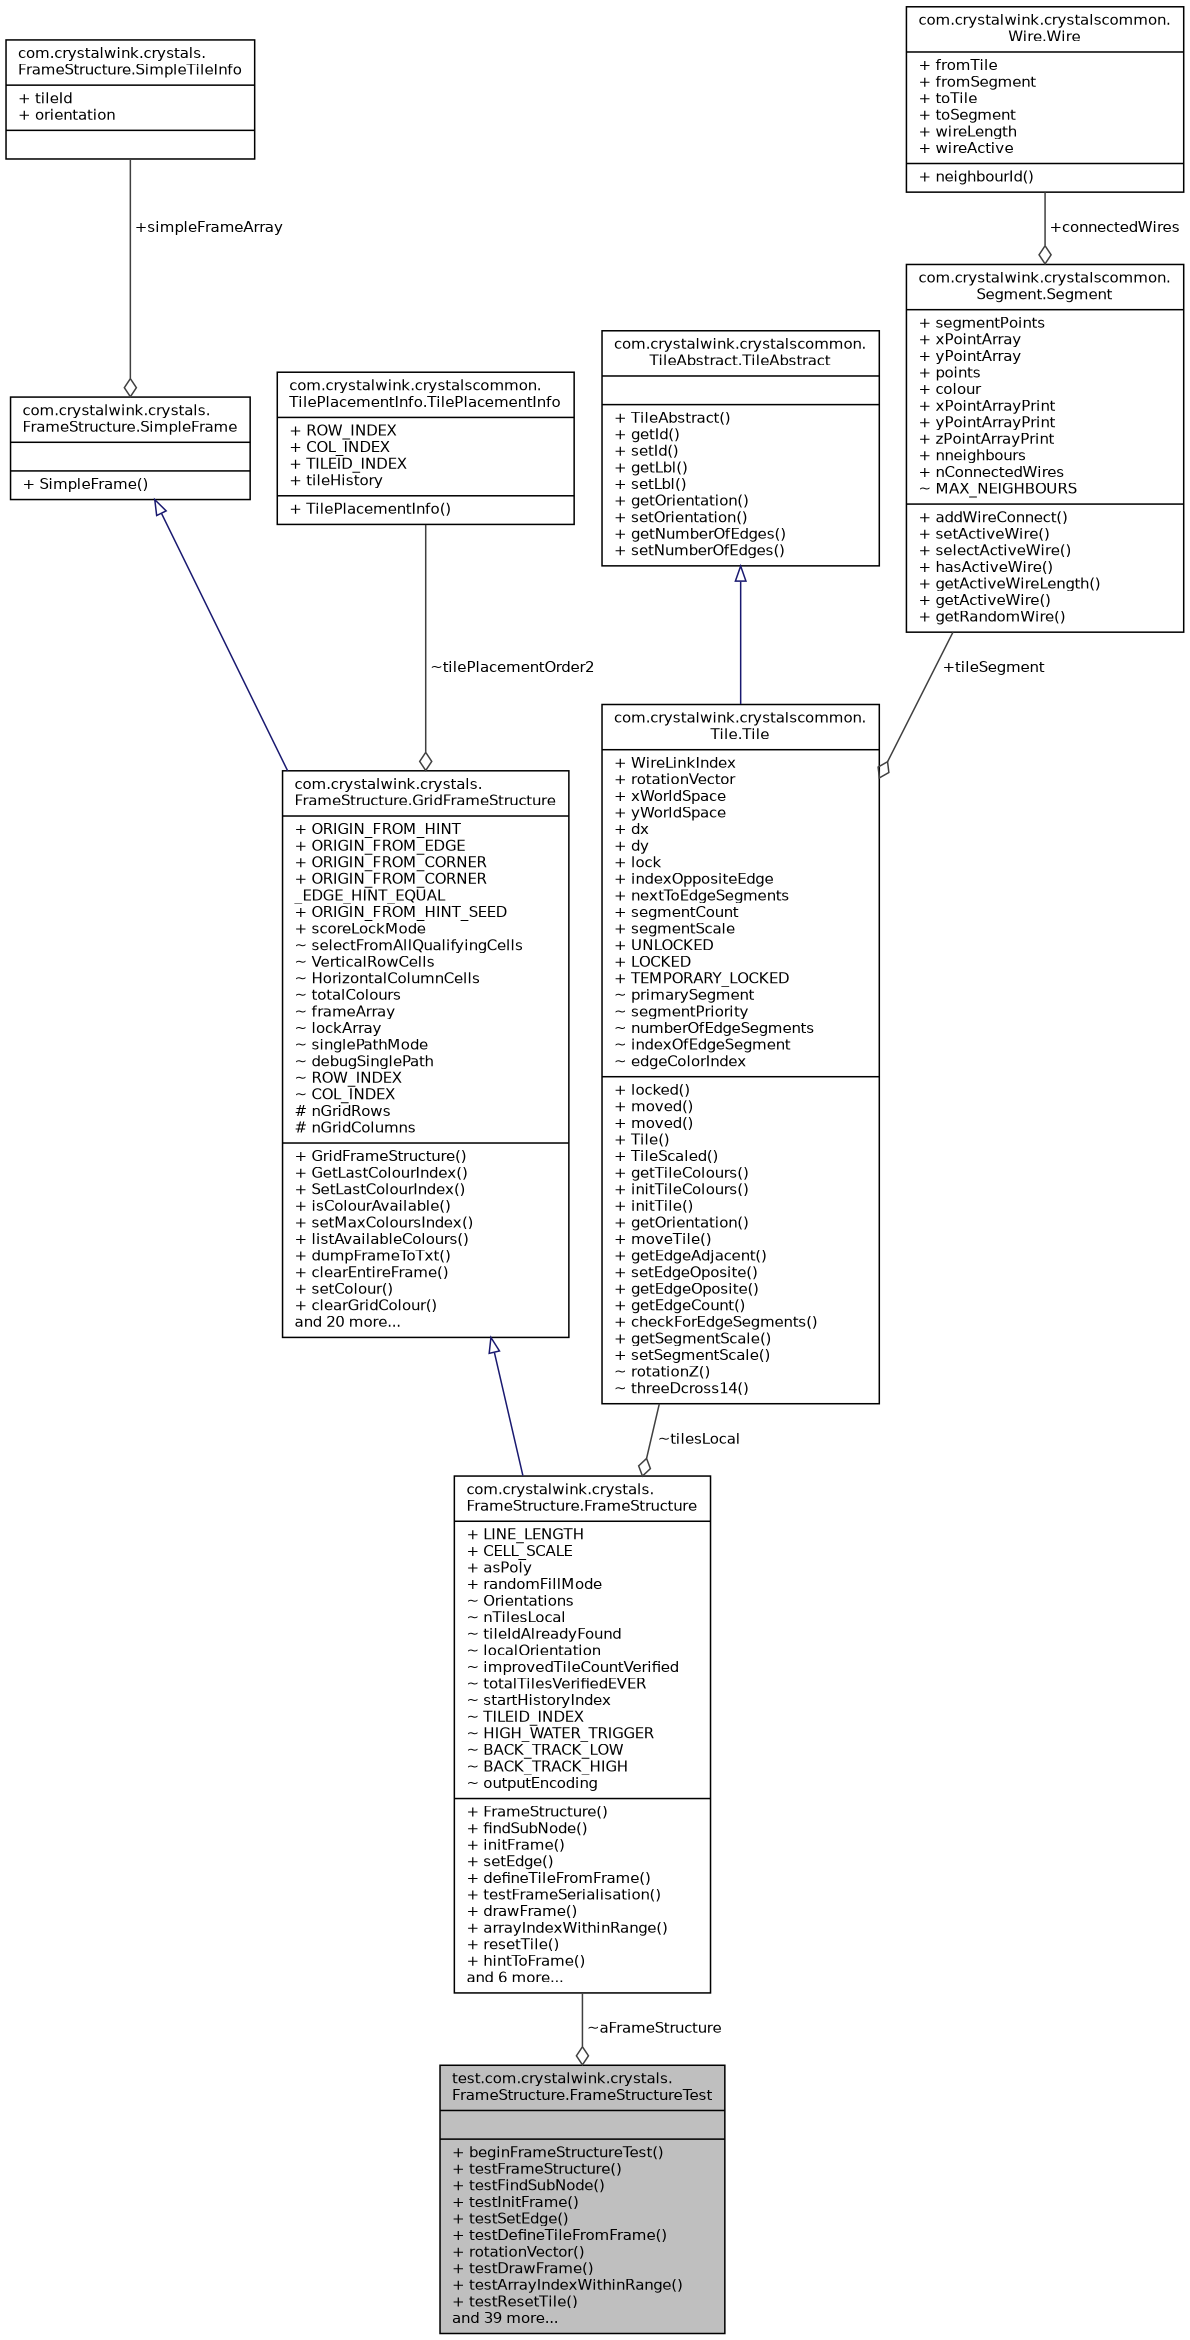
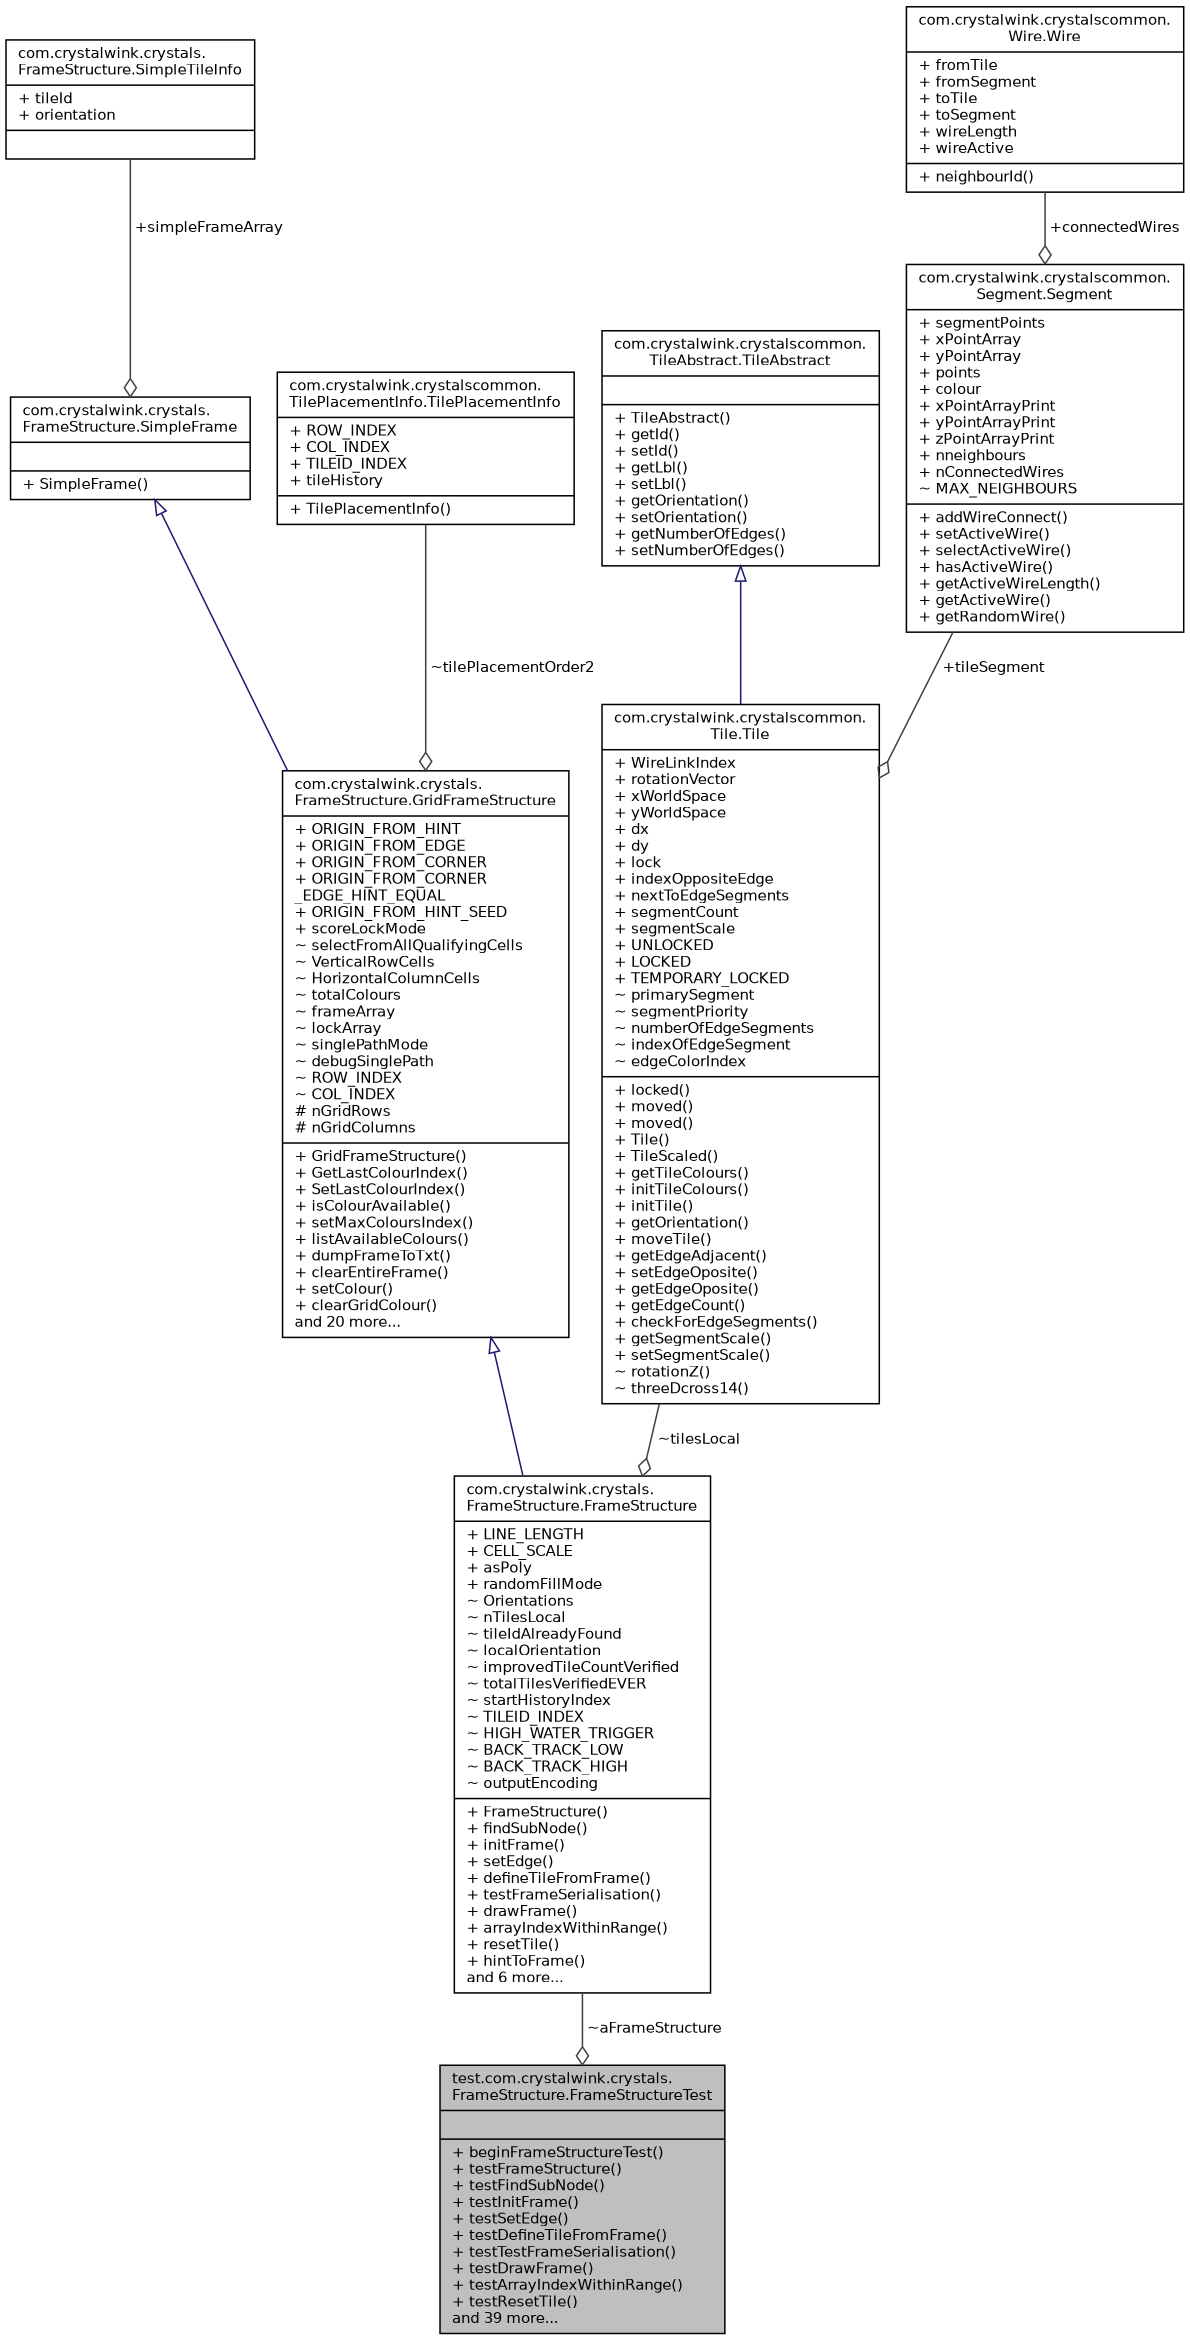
(518, 2252) -> (564, 2252)
